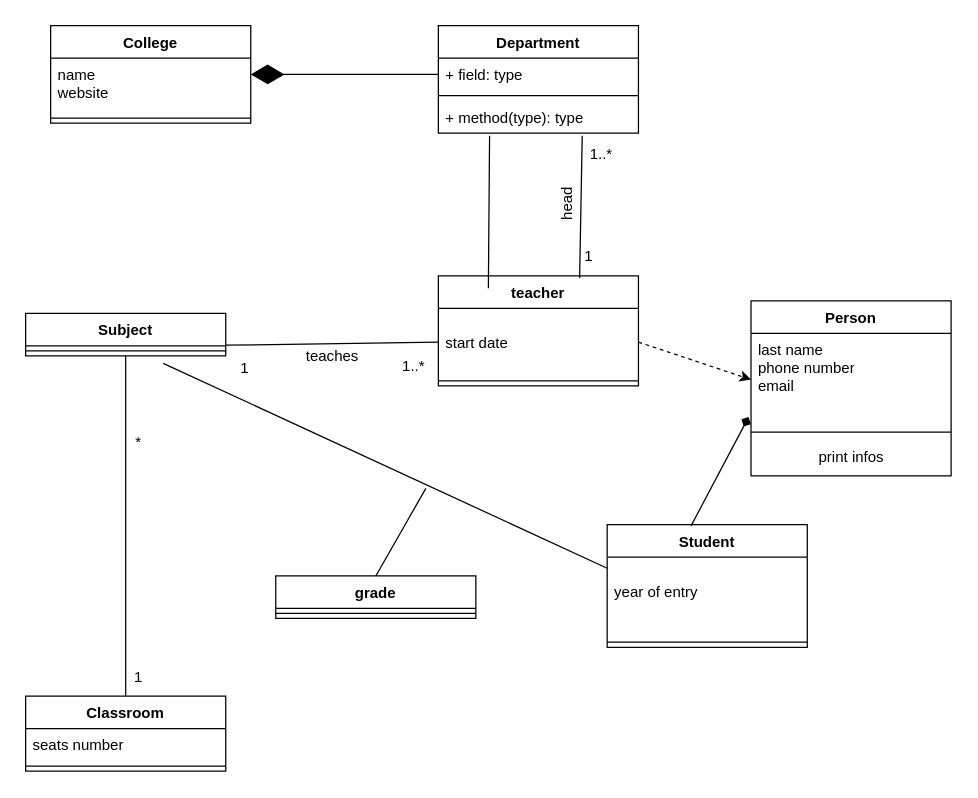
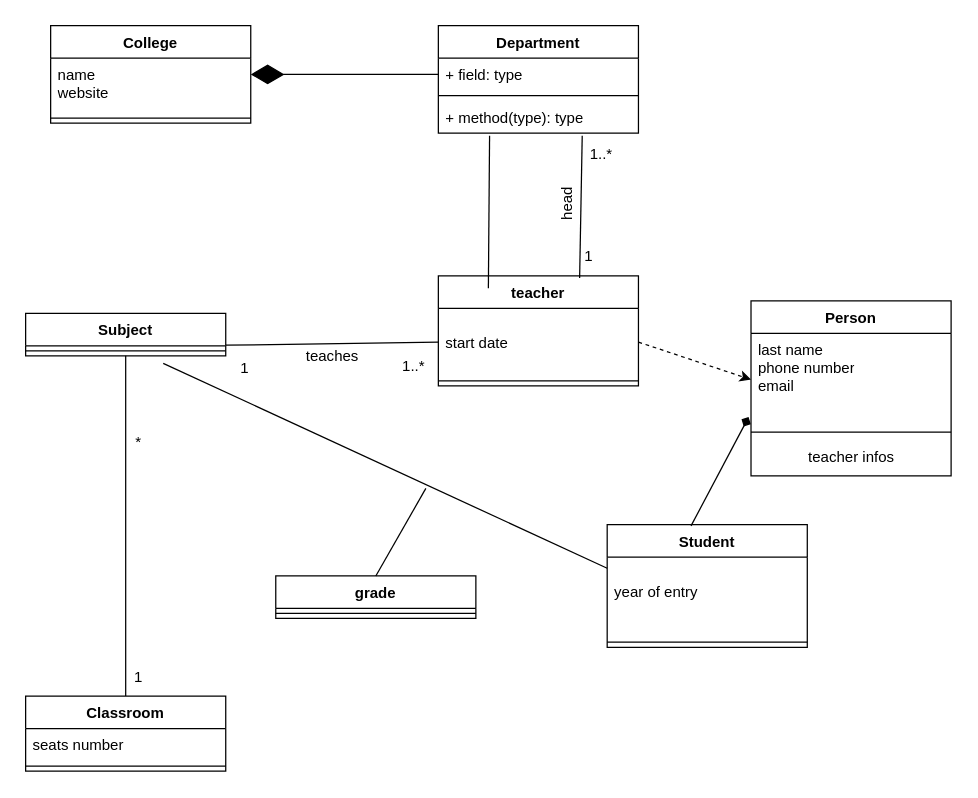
(851, 457) -> (851, 457)
